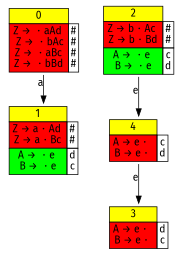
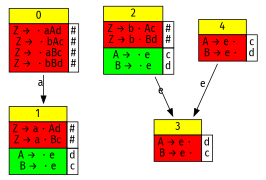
(139, 93) -> (162, 93)
